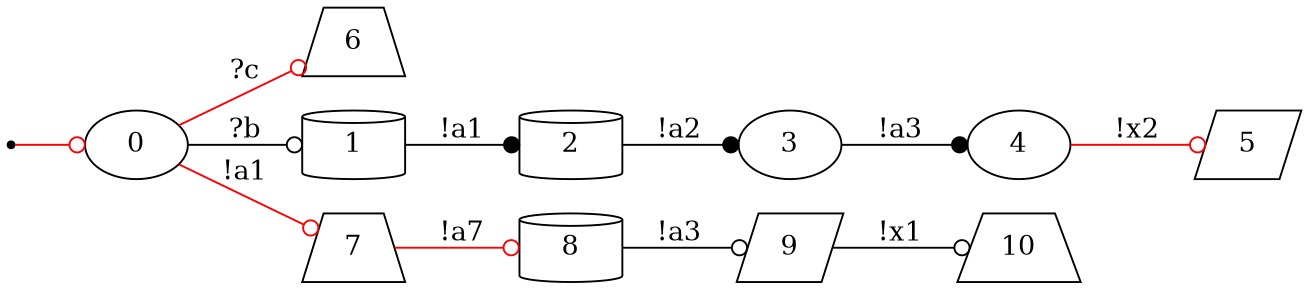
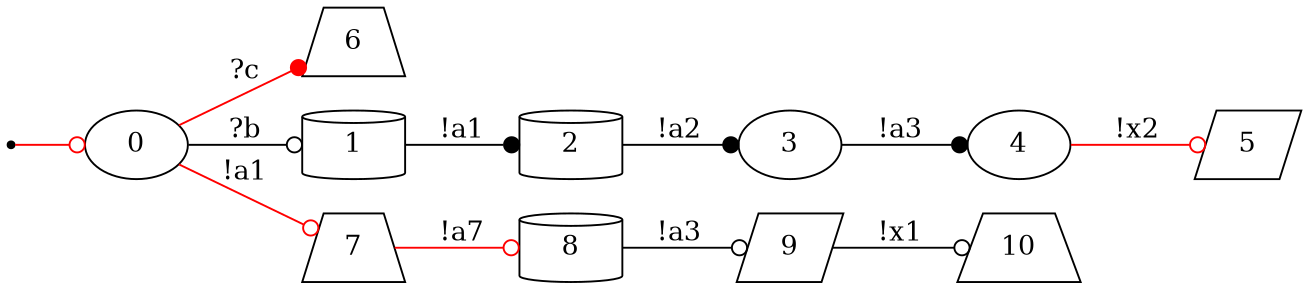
(235, 98) -> (235, 98)
